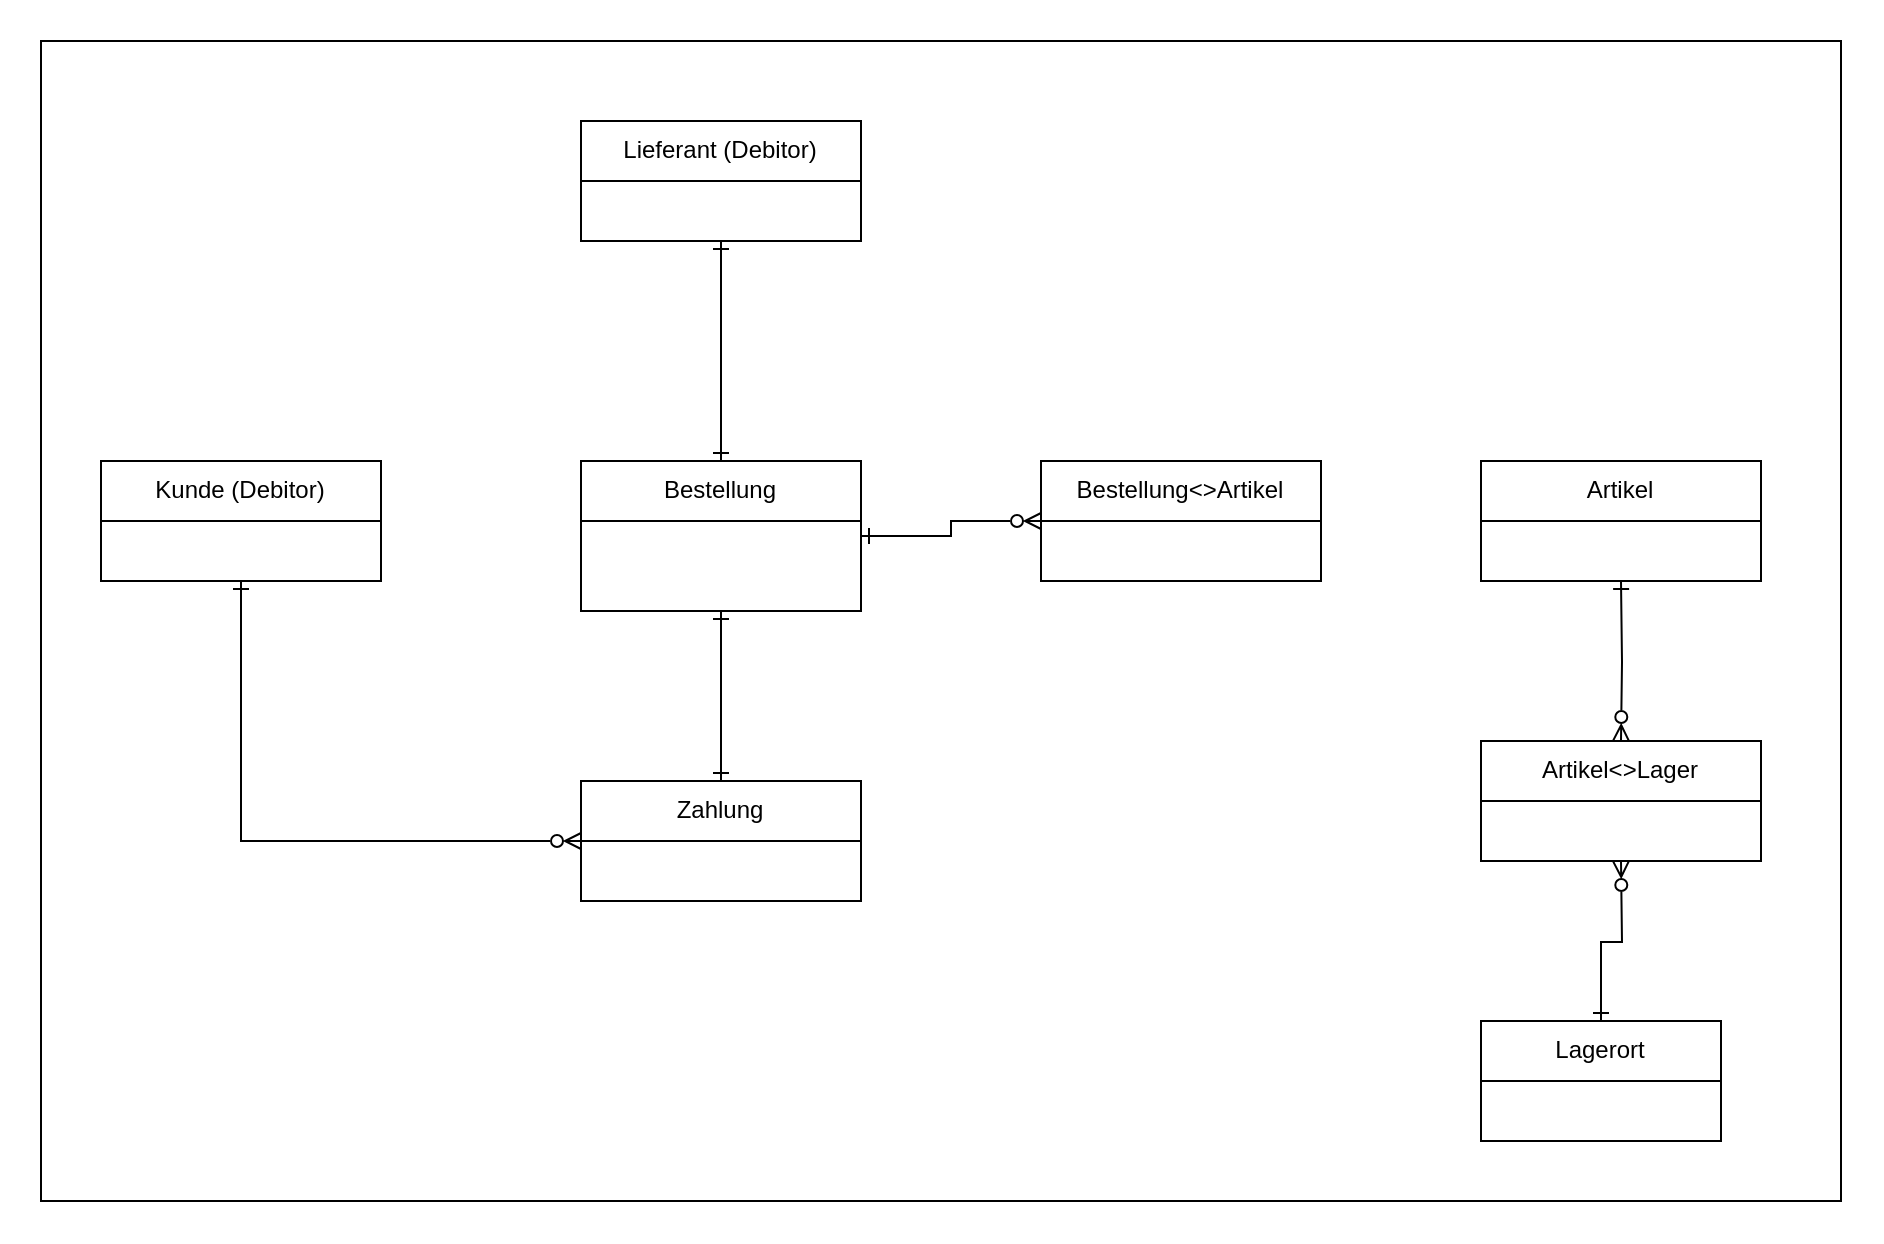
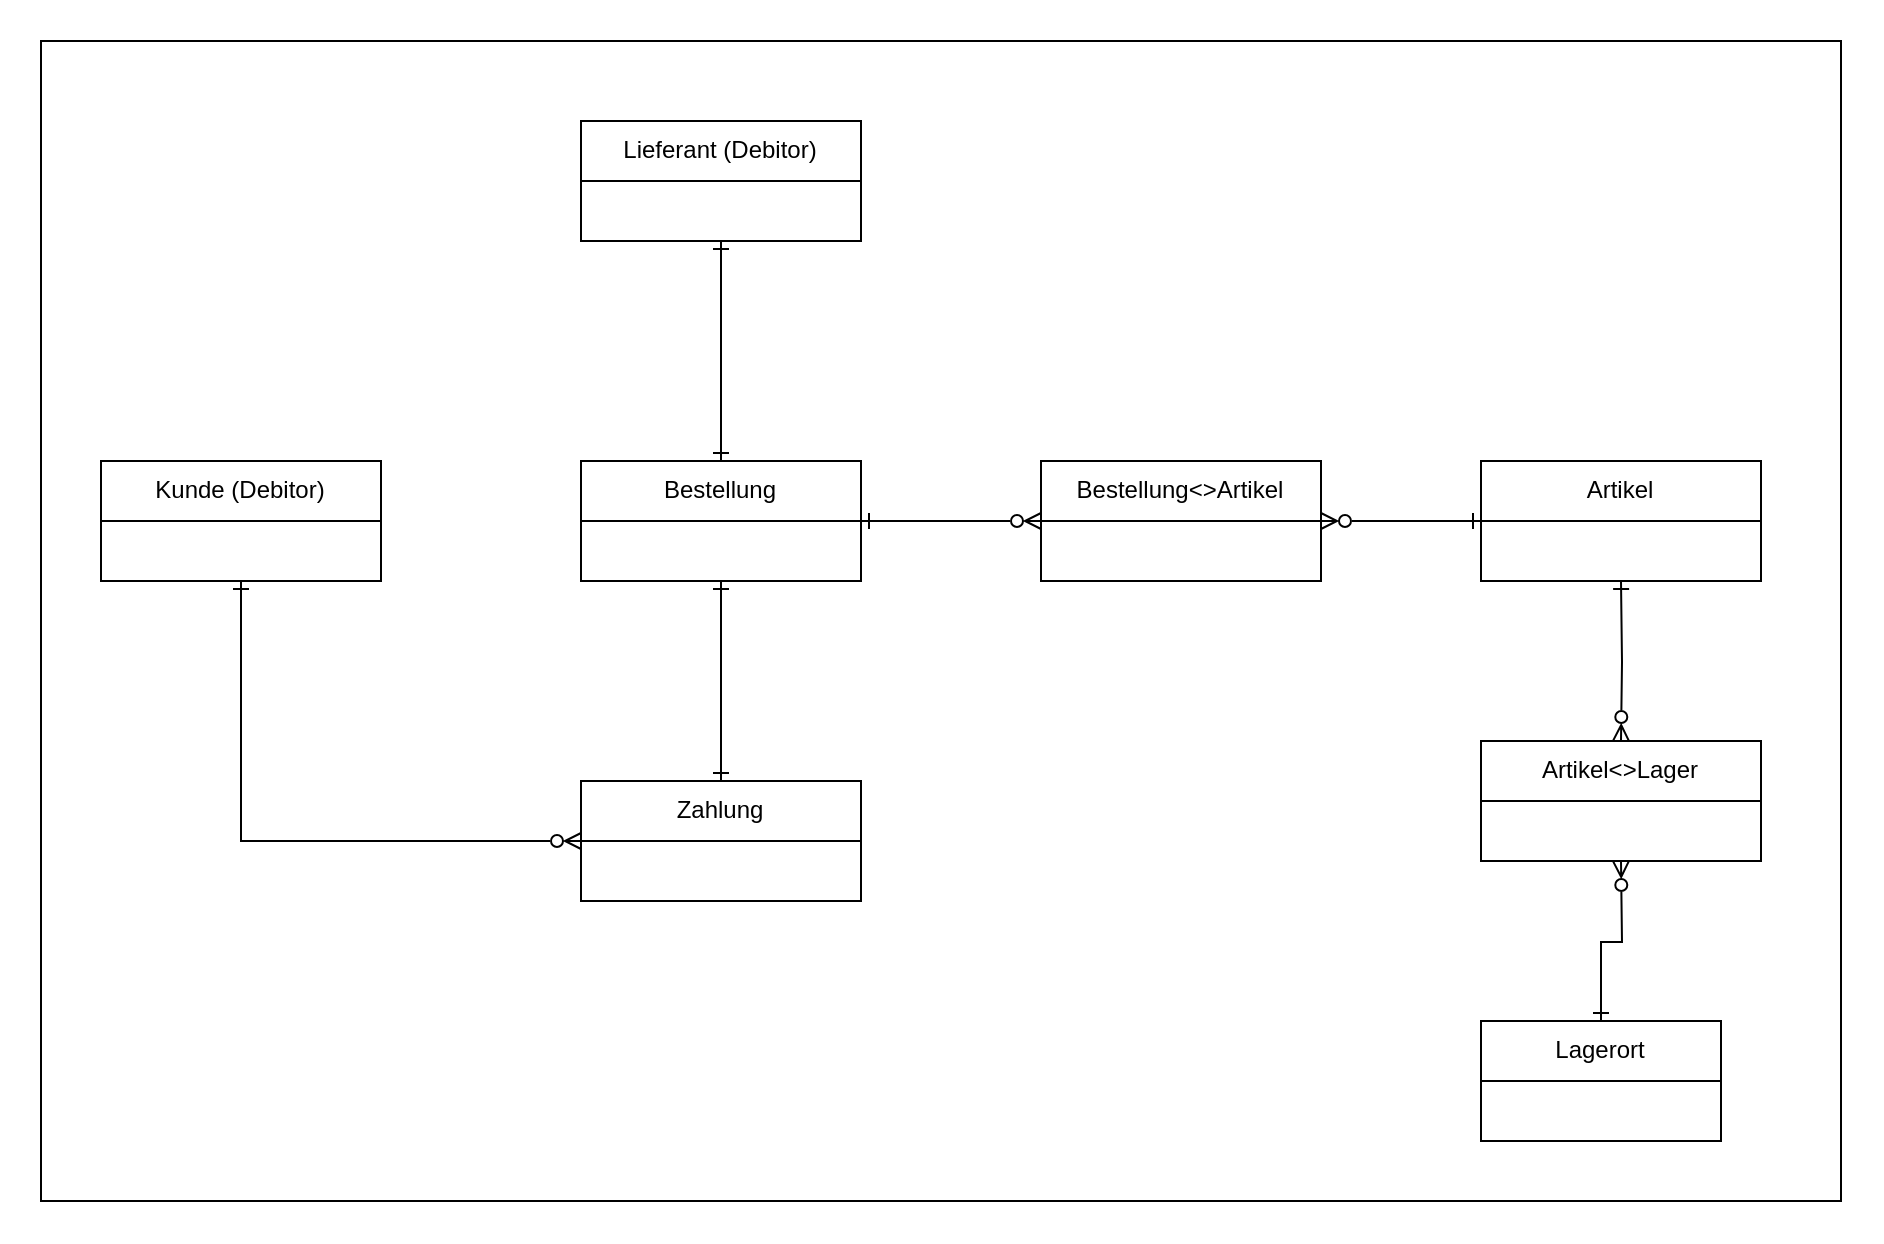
none -> (1415, 521)
(721, 536) -> (721, 521)
